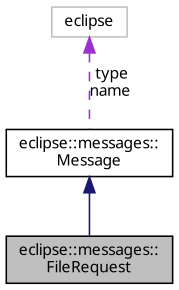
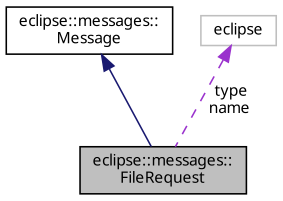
(89, 91) -> (199, 103)
